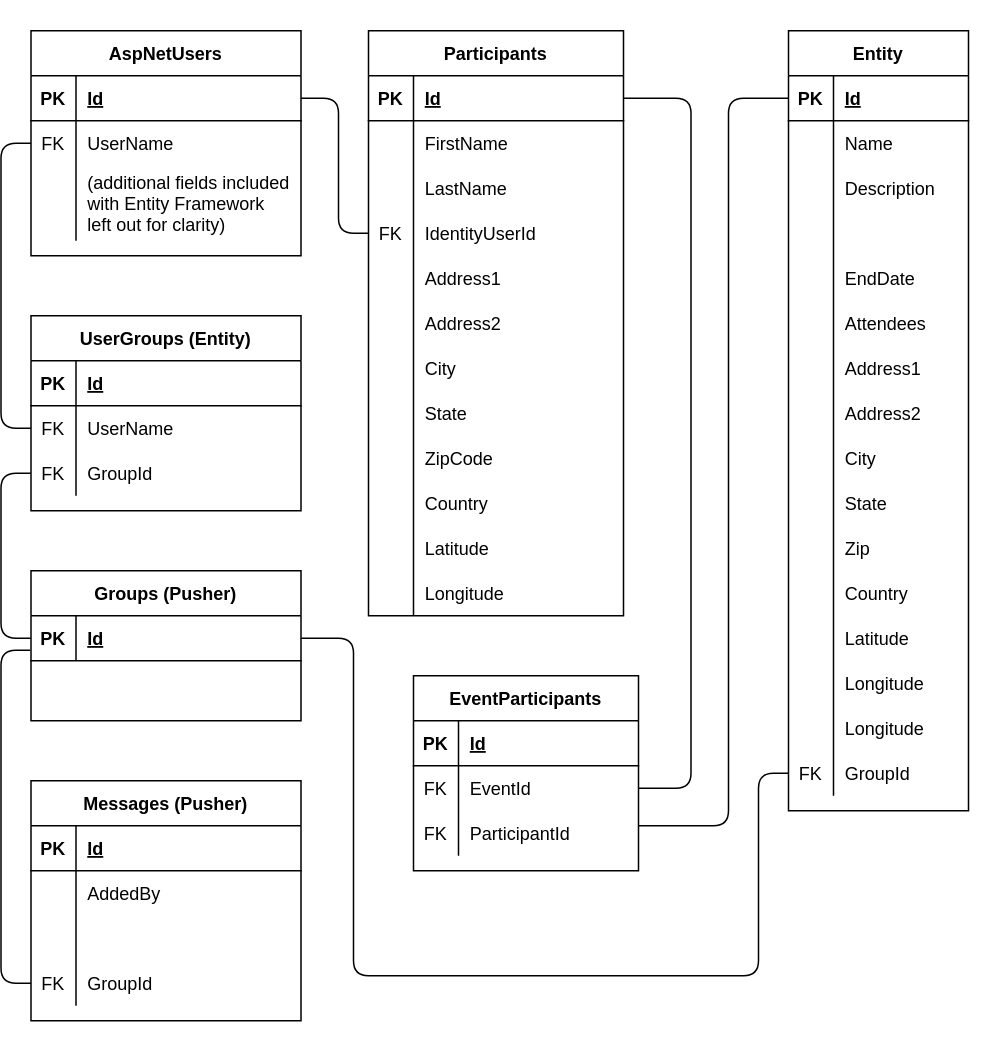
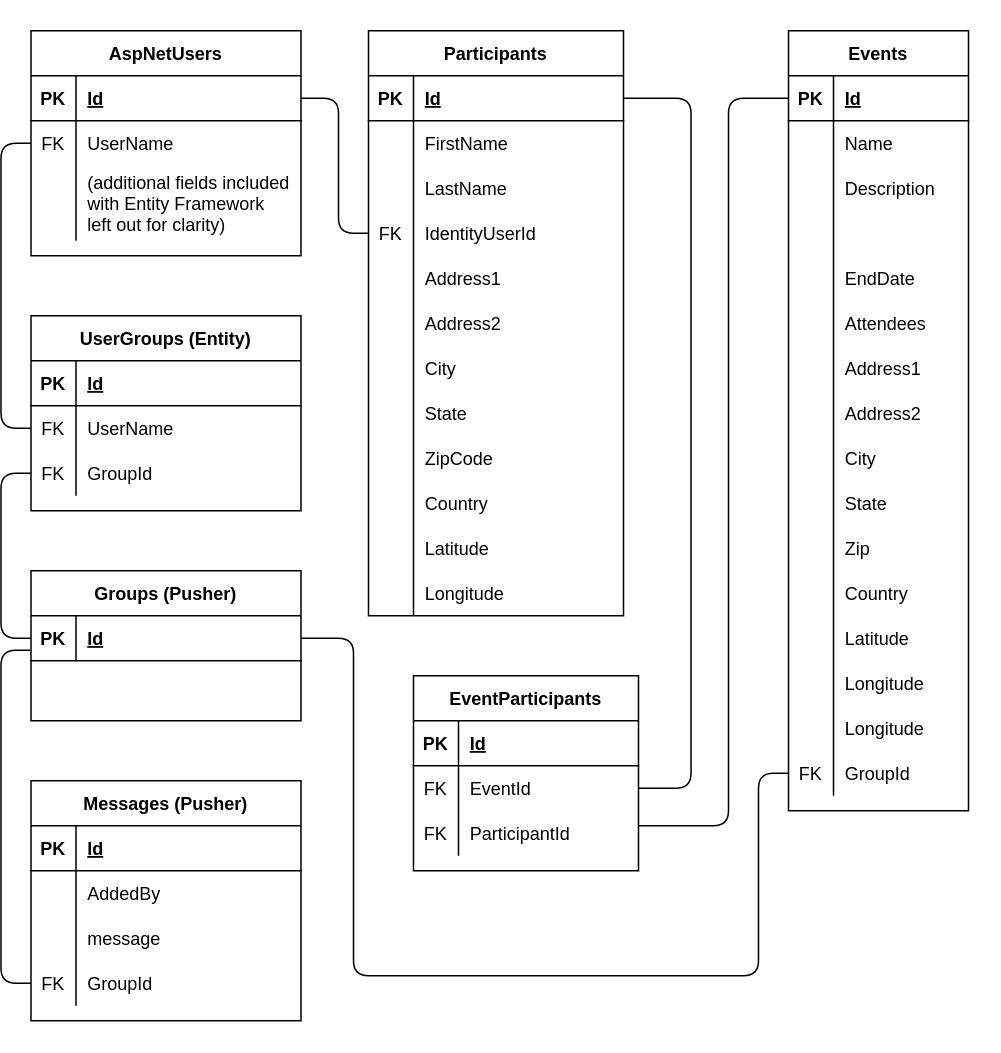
(878, 54) -> (878, 54)
none -> (188, 938)
